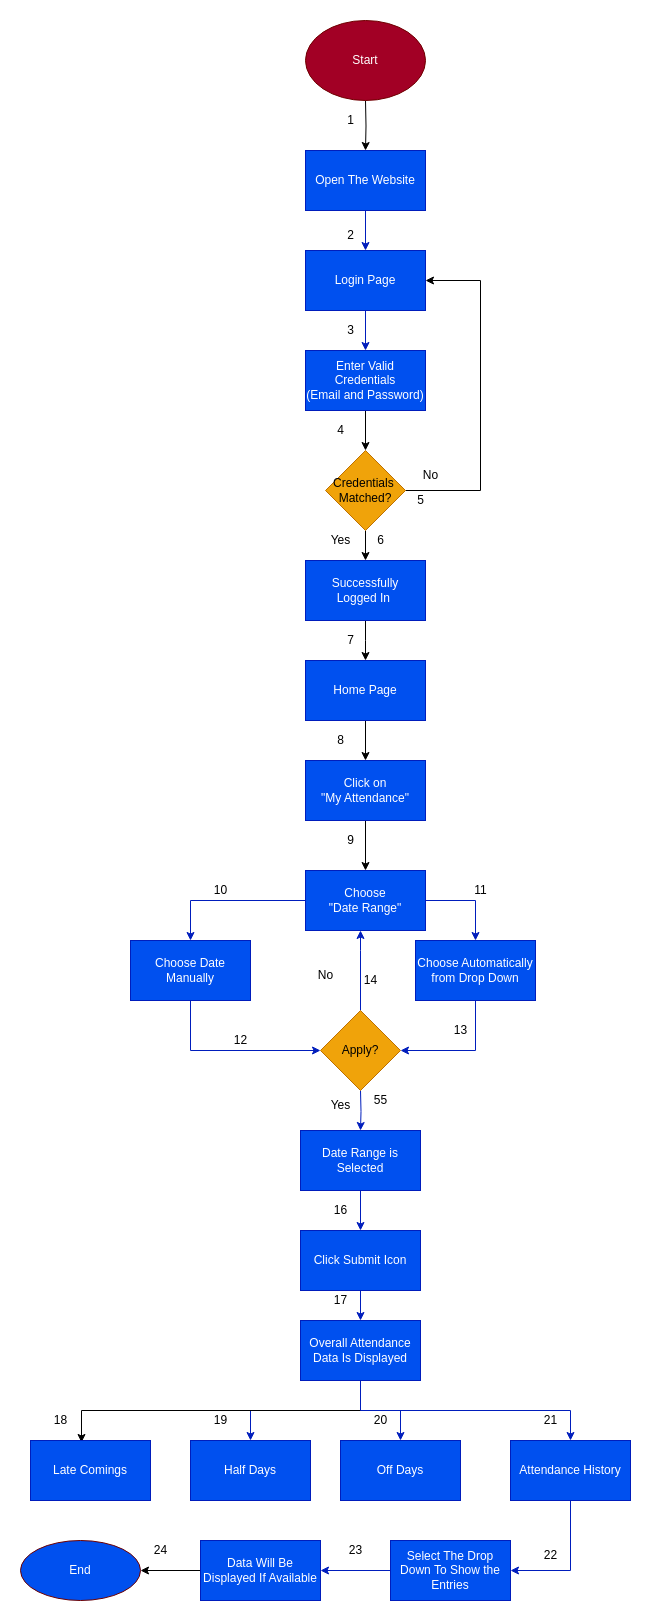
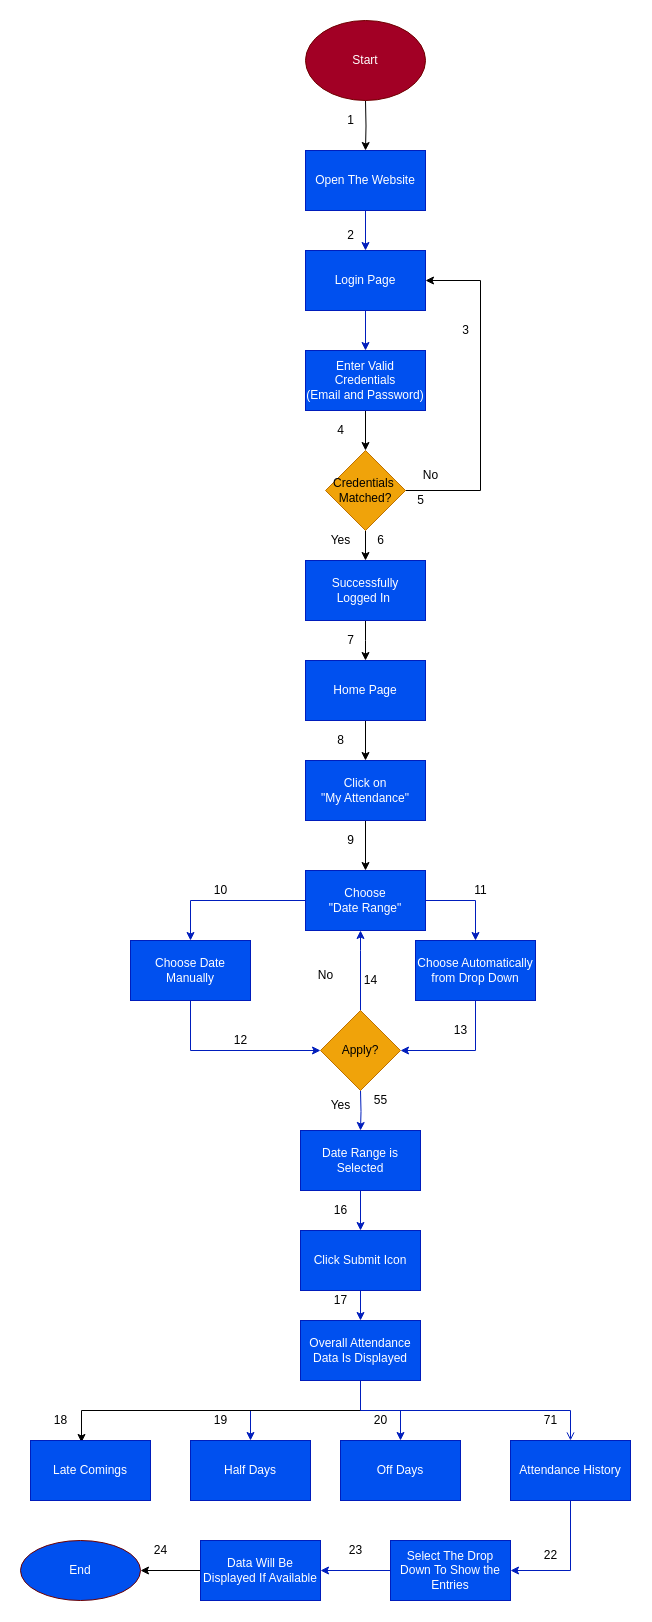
(351, 331) -> (466, 331)
(551, 1421) -> (551, 1421)
(571, 1432) -> (571, 1434)
